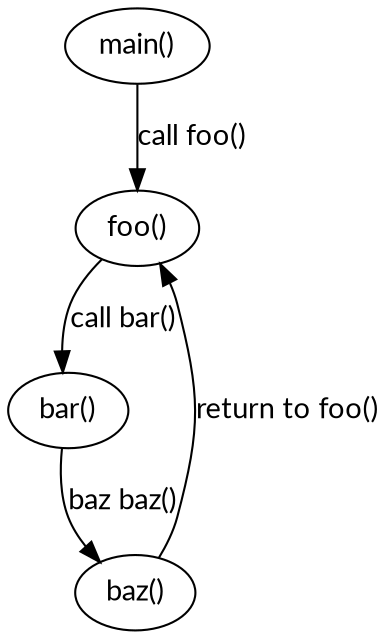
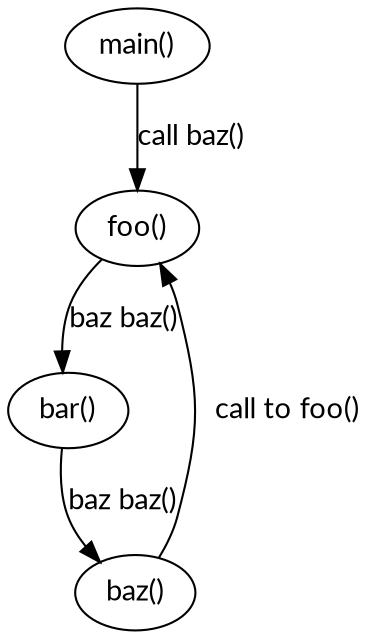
(192, 137) -> (192, 137)
(124, 319) -> (124, 319)
(288, 411) -> (288, 411)
